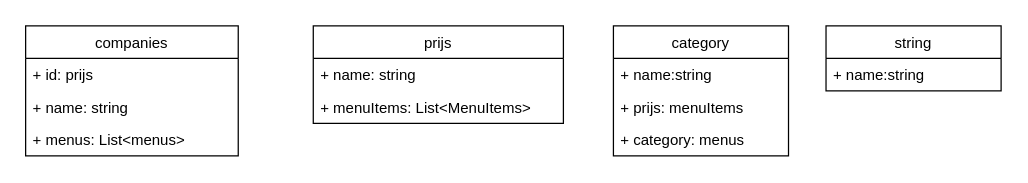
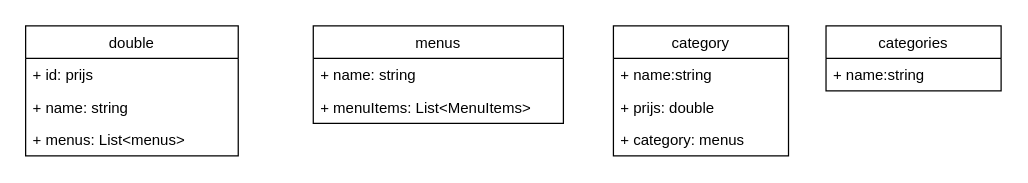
(131, 43) -> (131, 43)
(438, 43) -> (438, 43)
(913, 43) -> (913, 43)
(688, 108) -> (673, 108)
